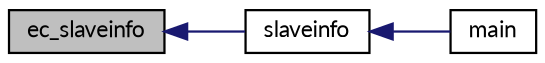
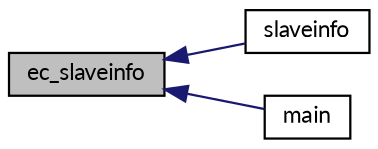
(422, 32) -> (226, 101)
